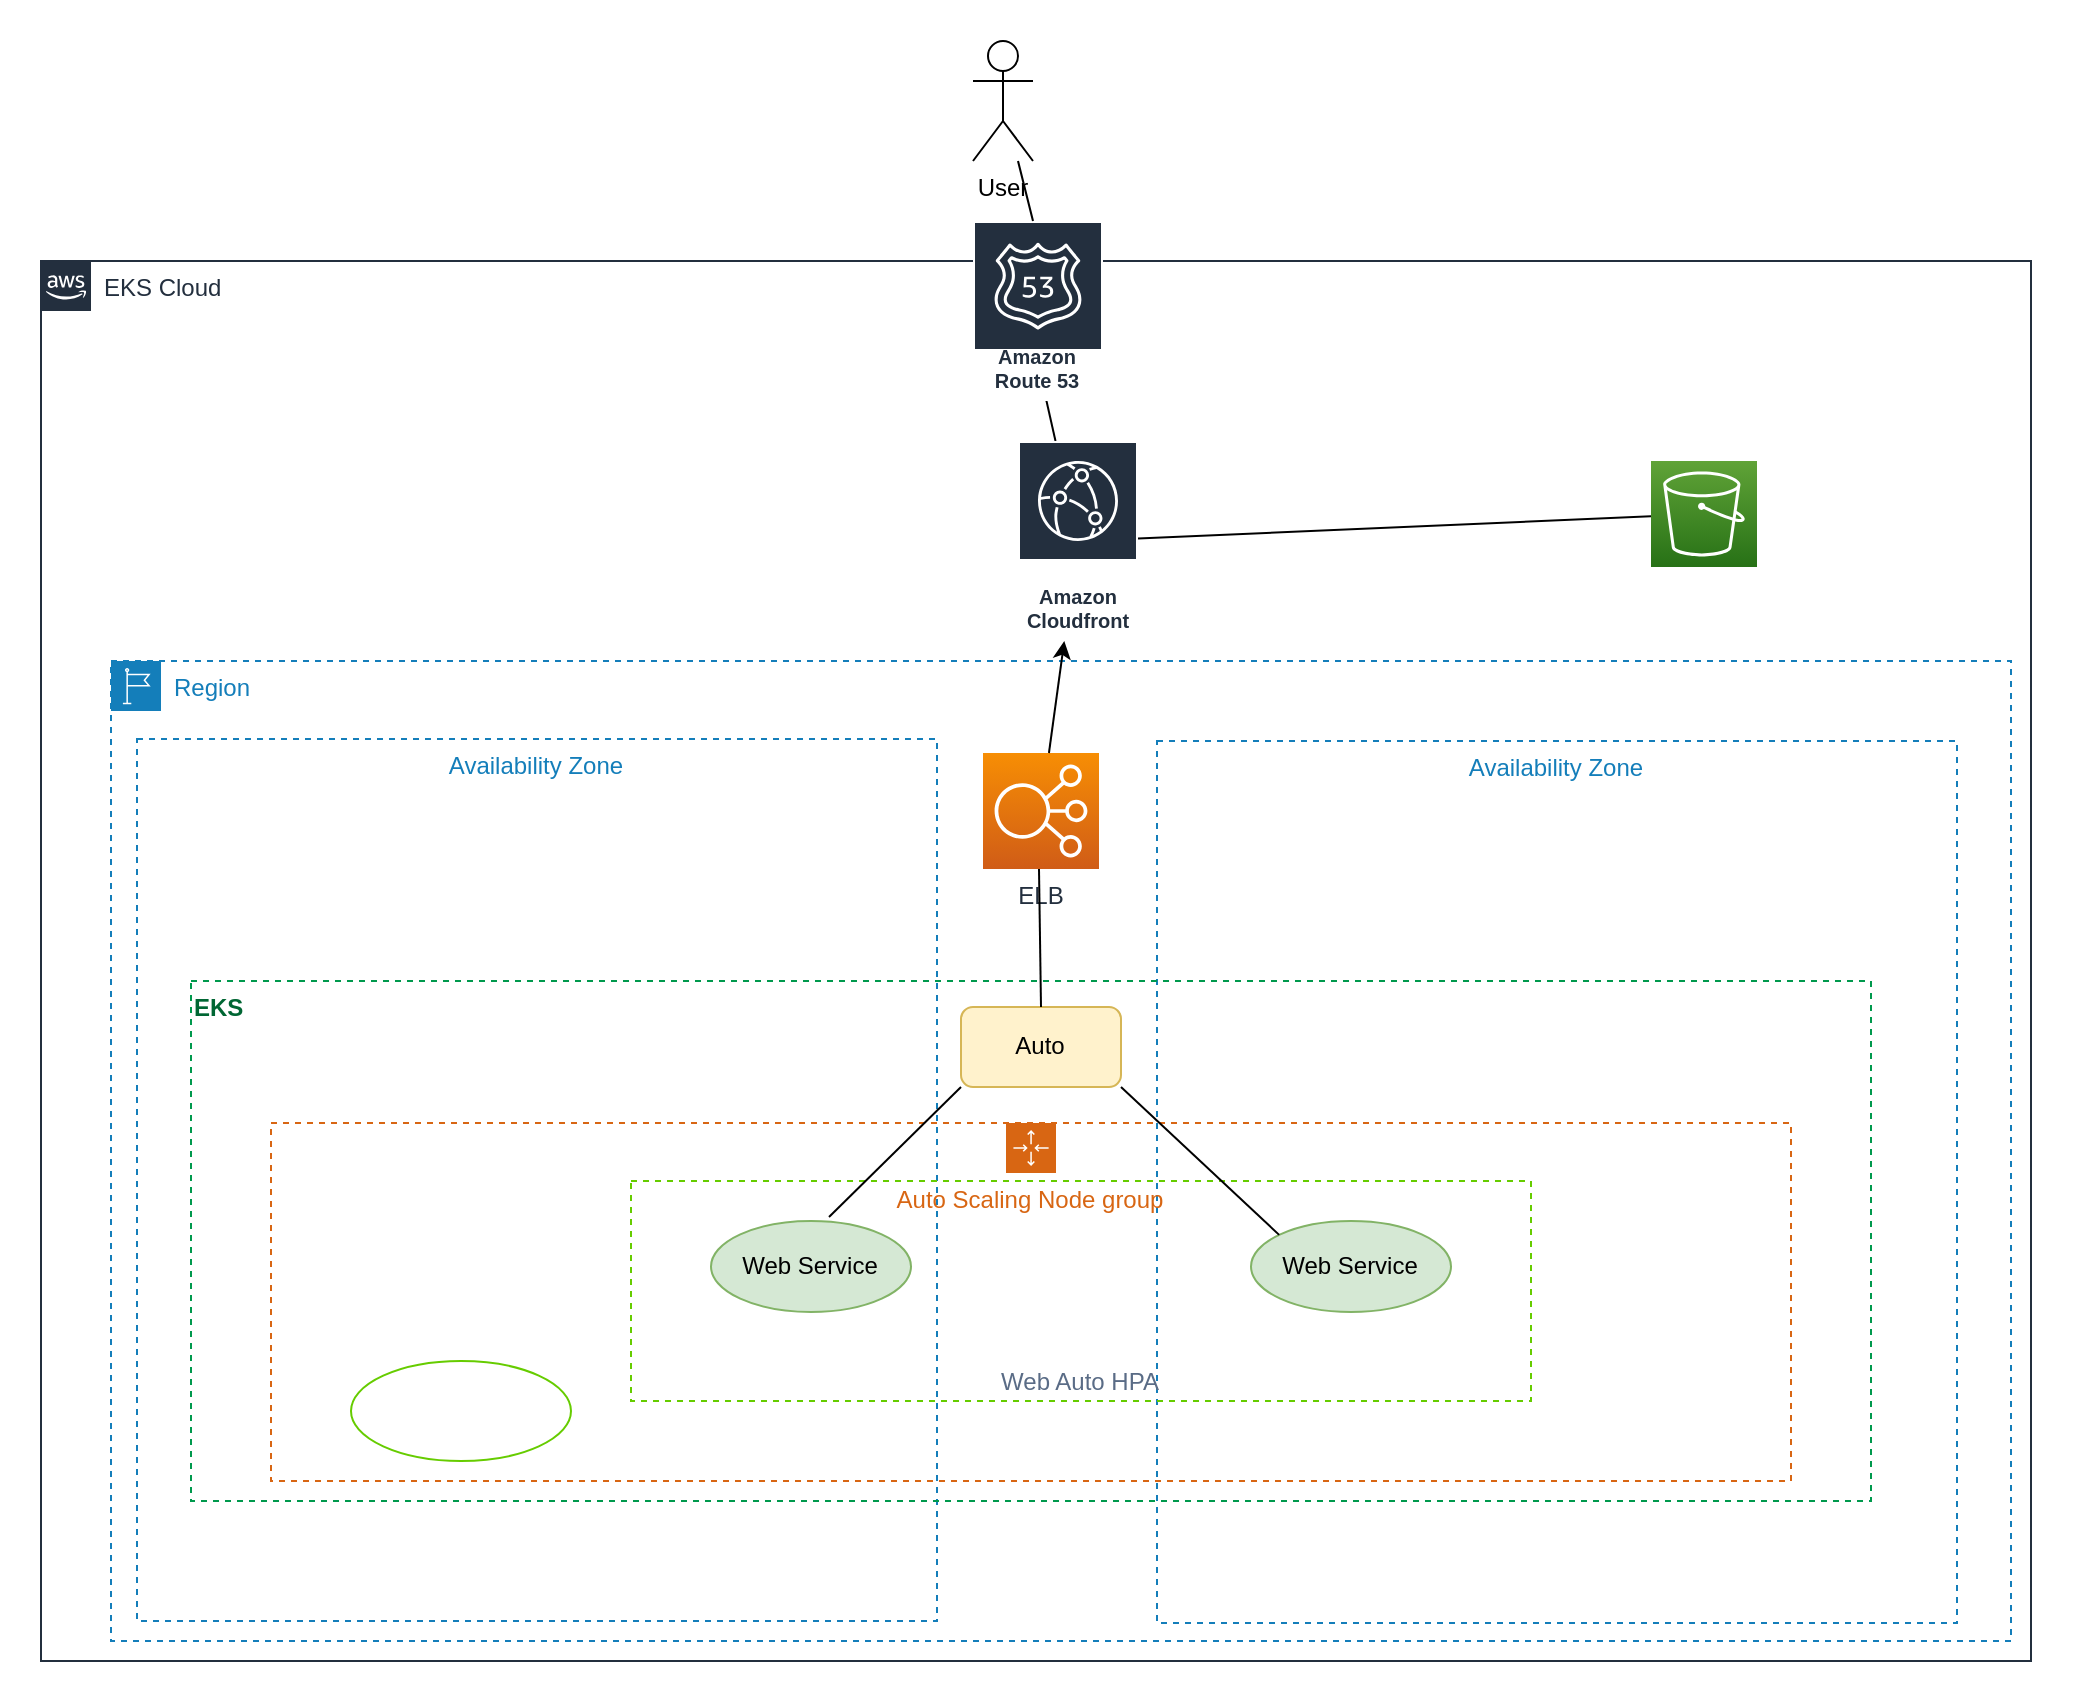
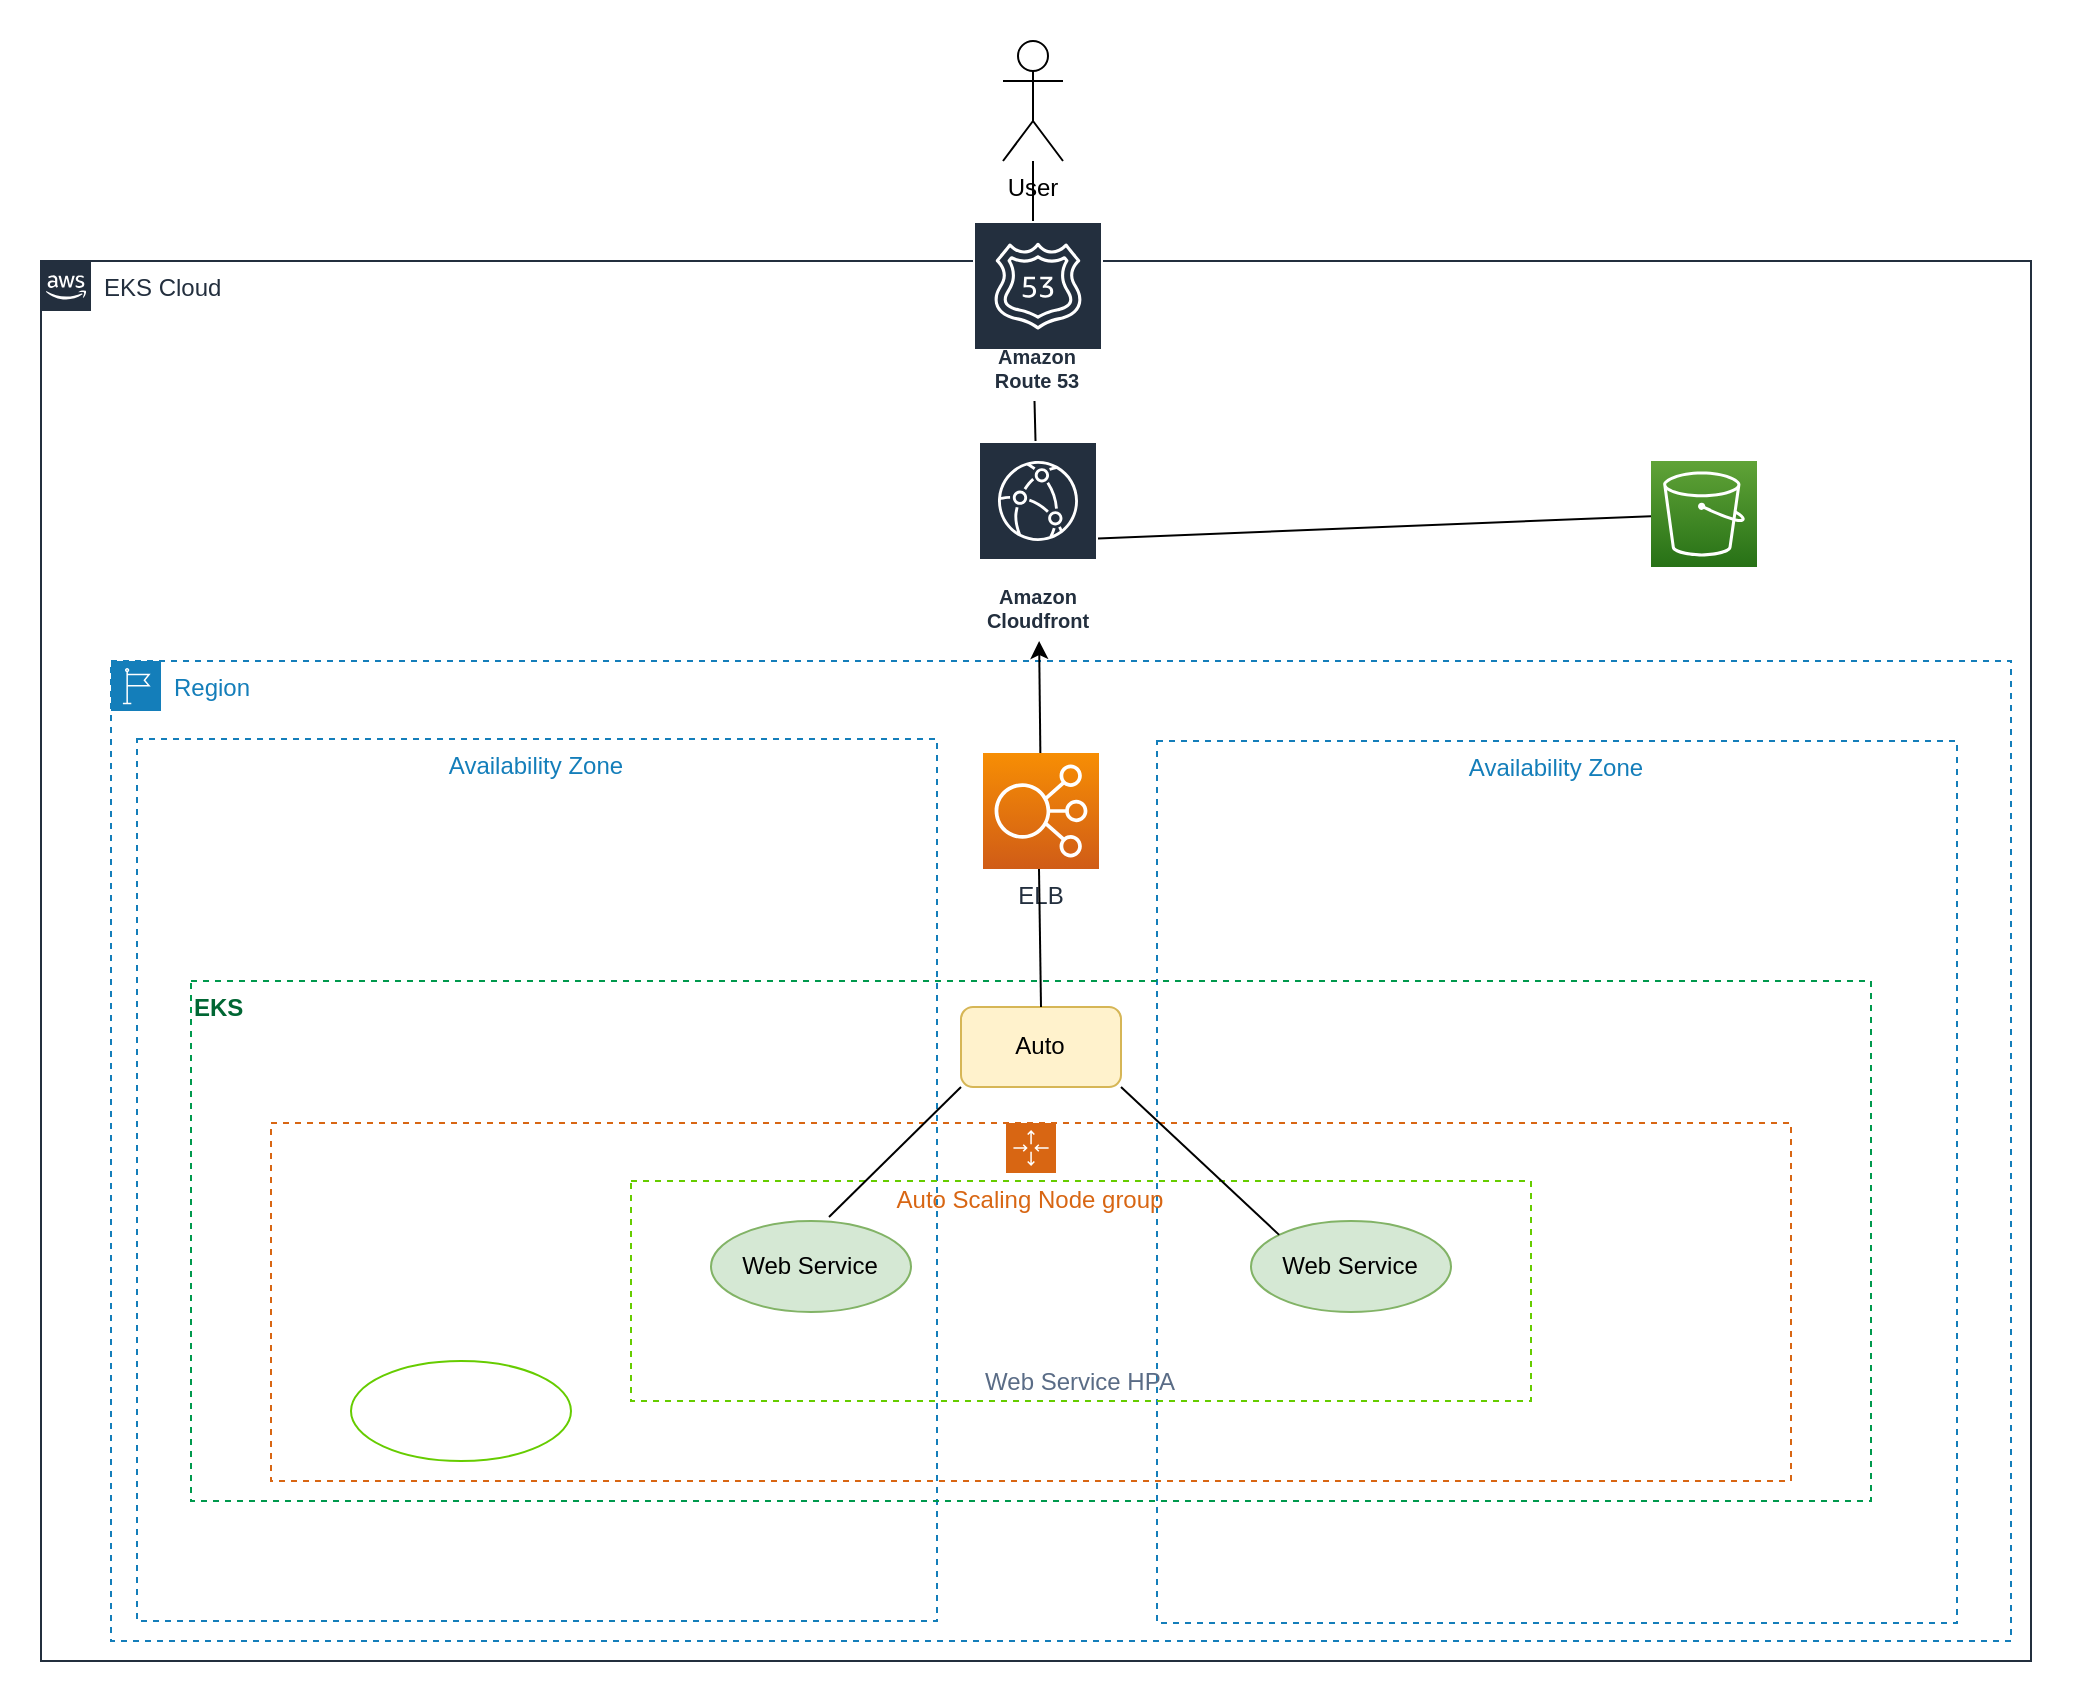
(1003, 101) -> (1033, 101)
(1078, 541) -> (1038, 541)
(1080, 1382) -> (1080, 1382)
